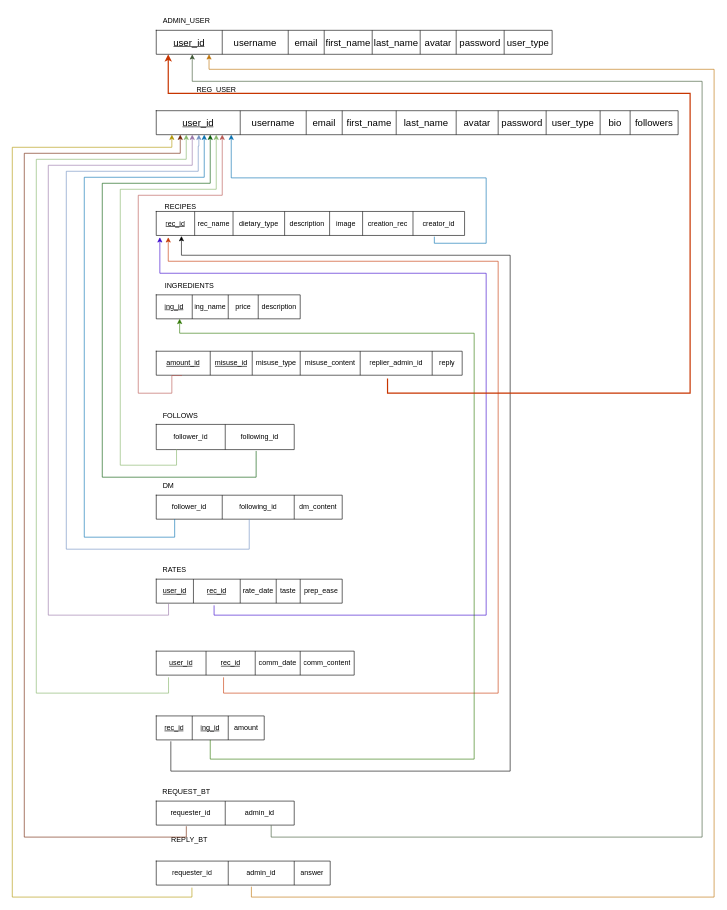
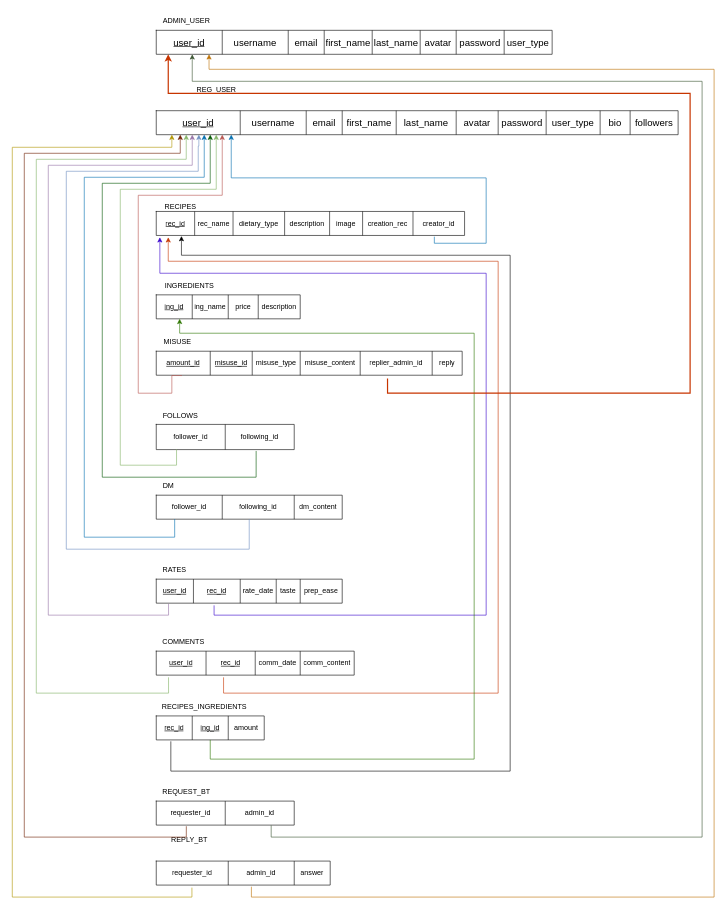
none -> (177, 342)
none -> (183, 642)
none -> (204, 707)
